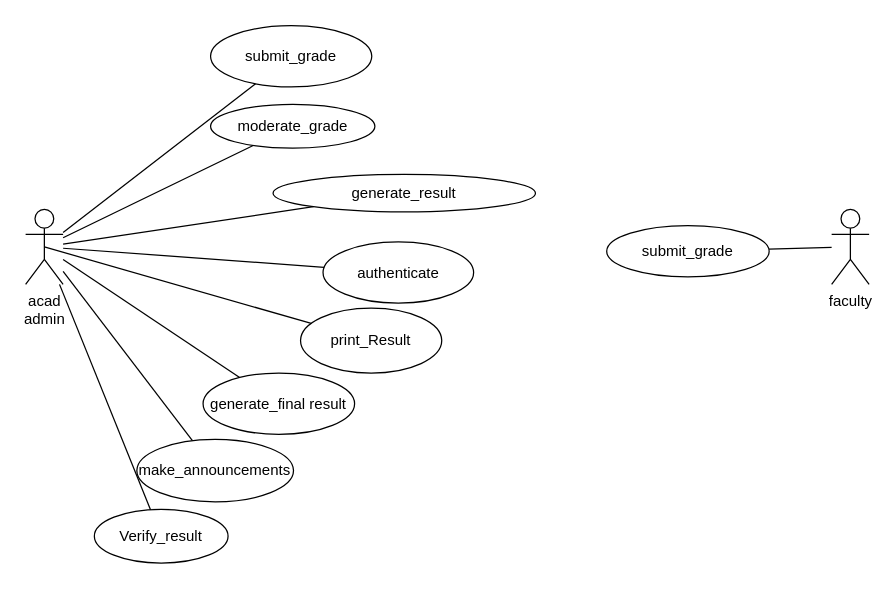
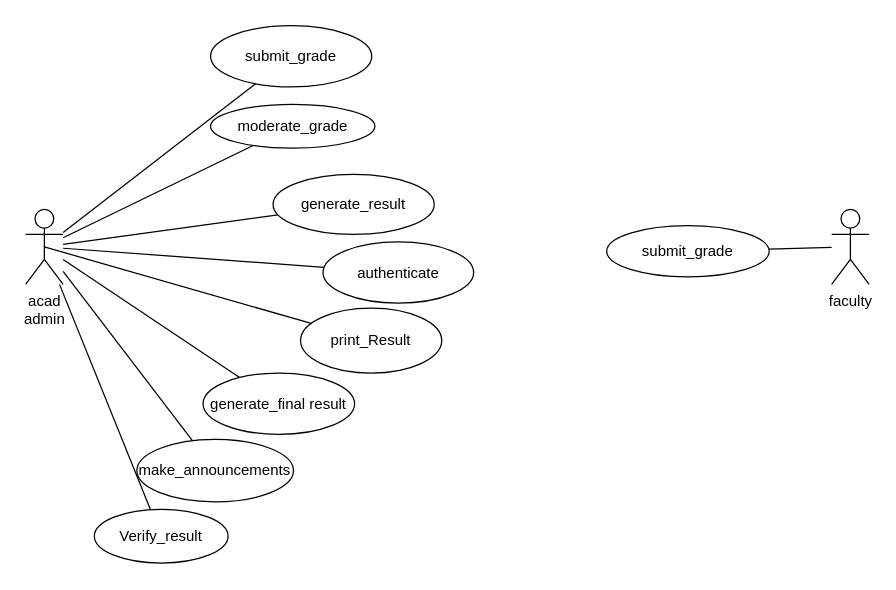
(404, 193) -> (354, 204)
